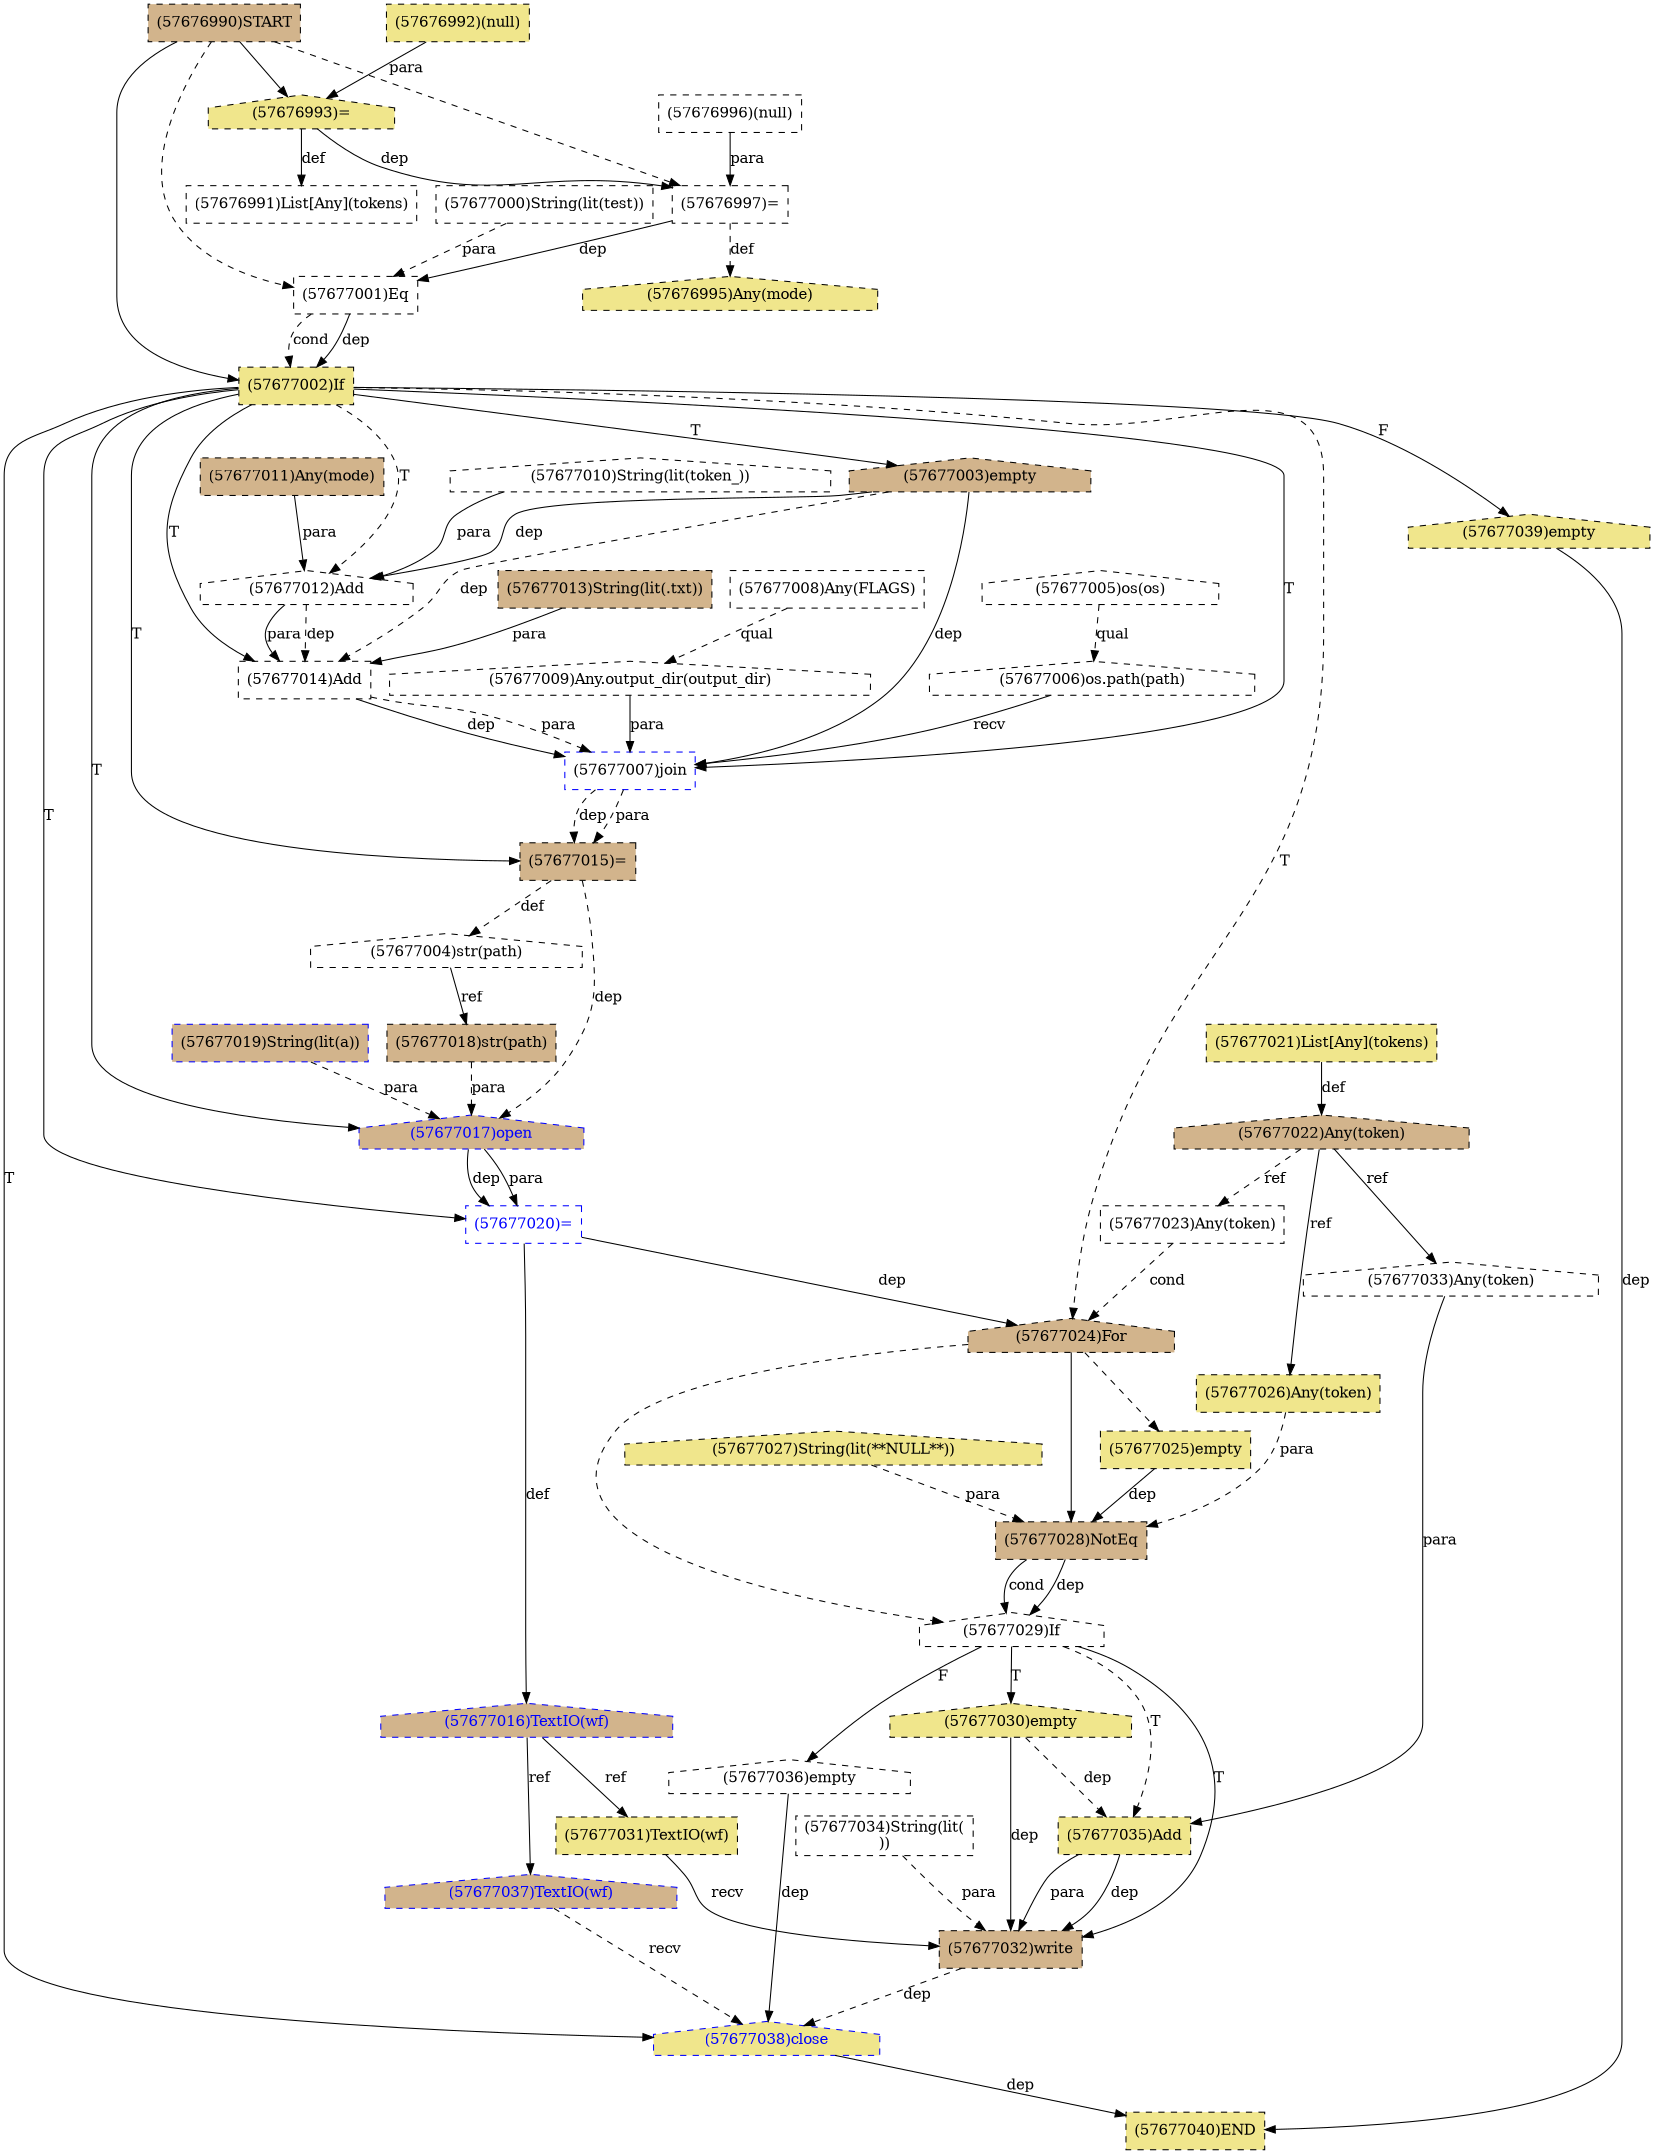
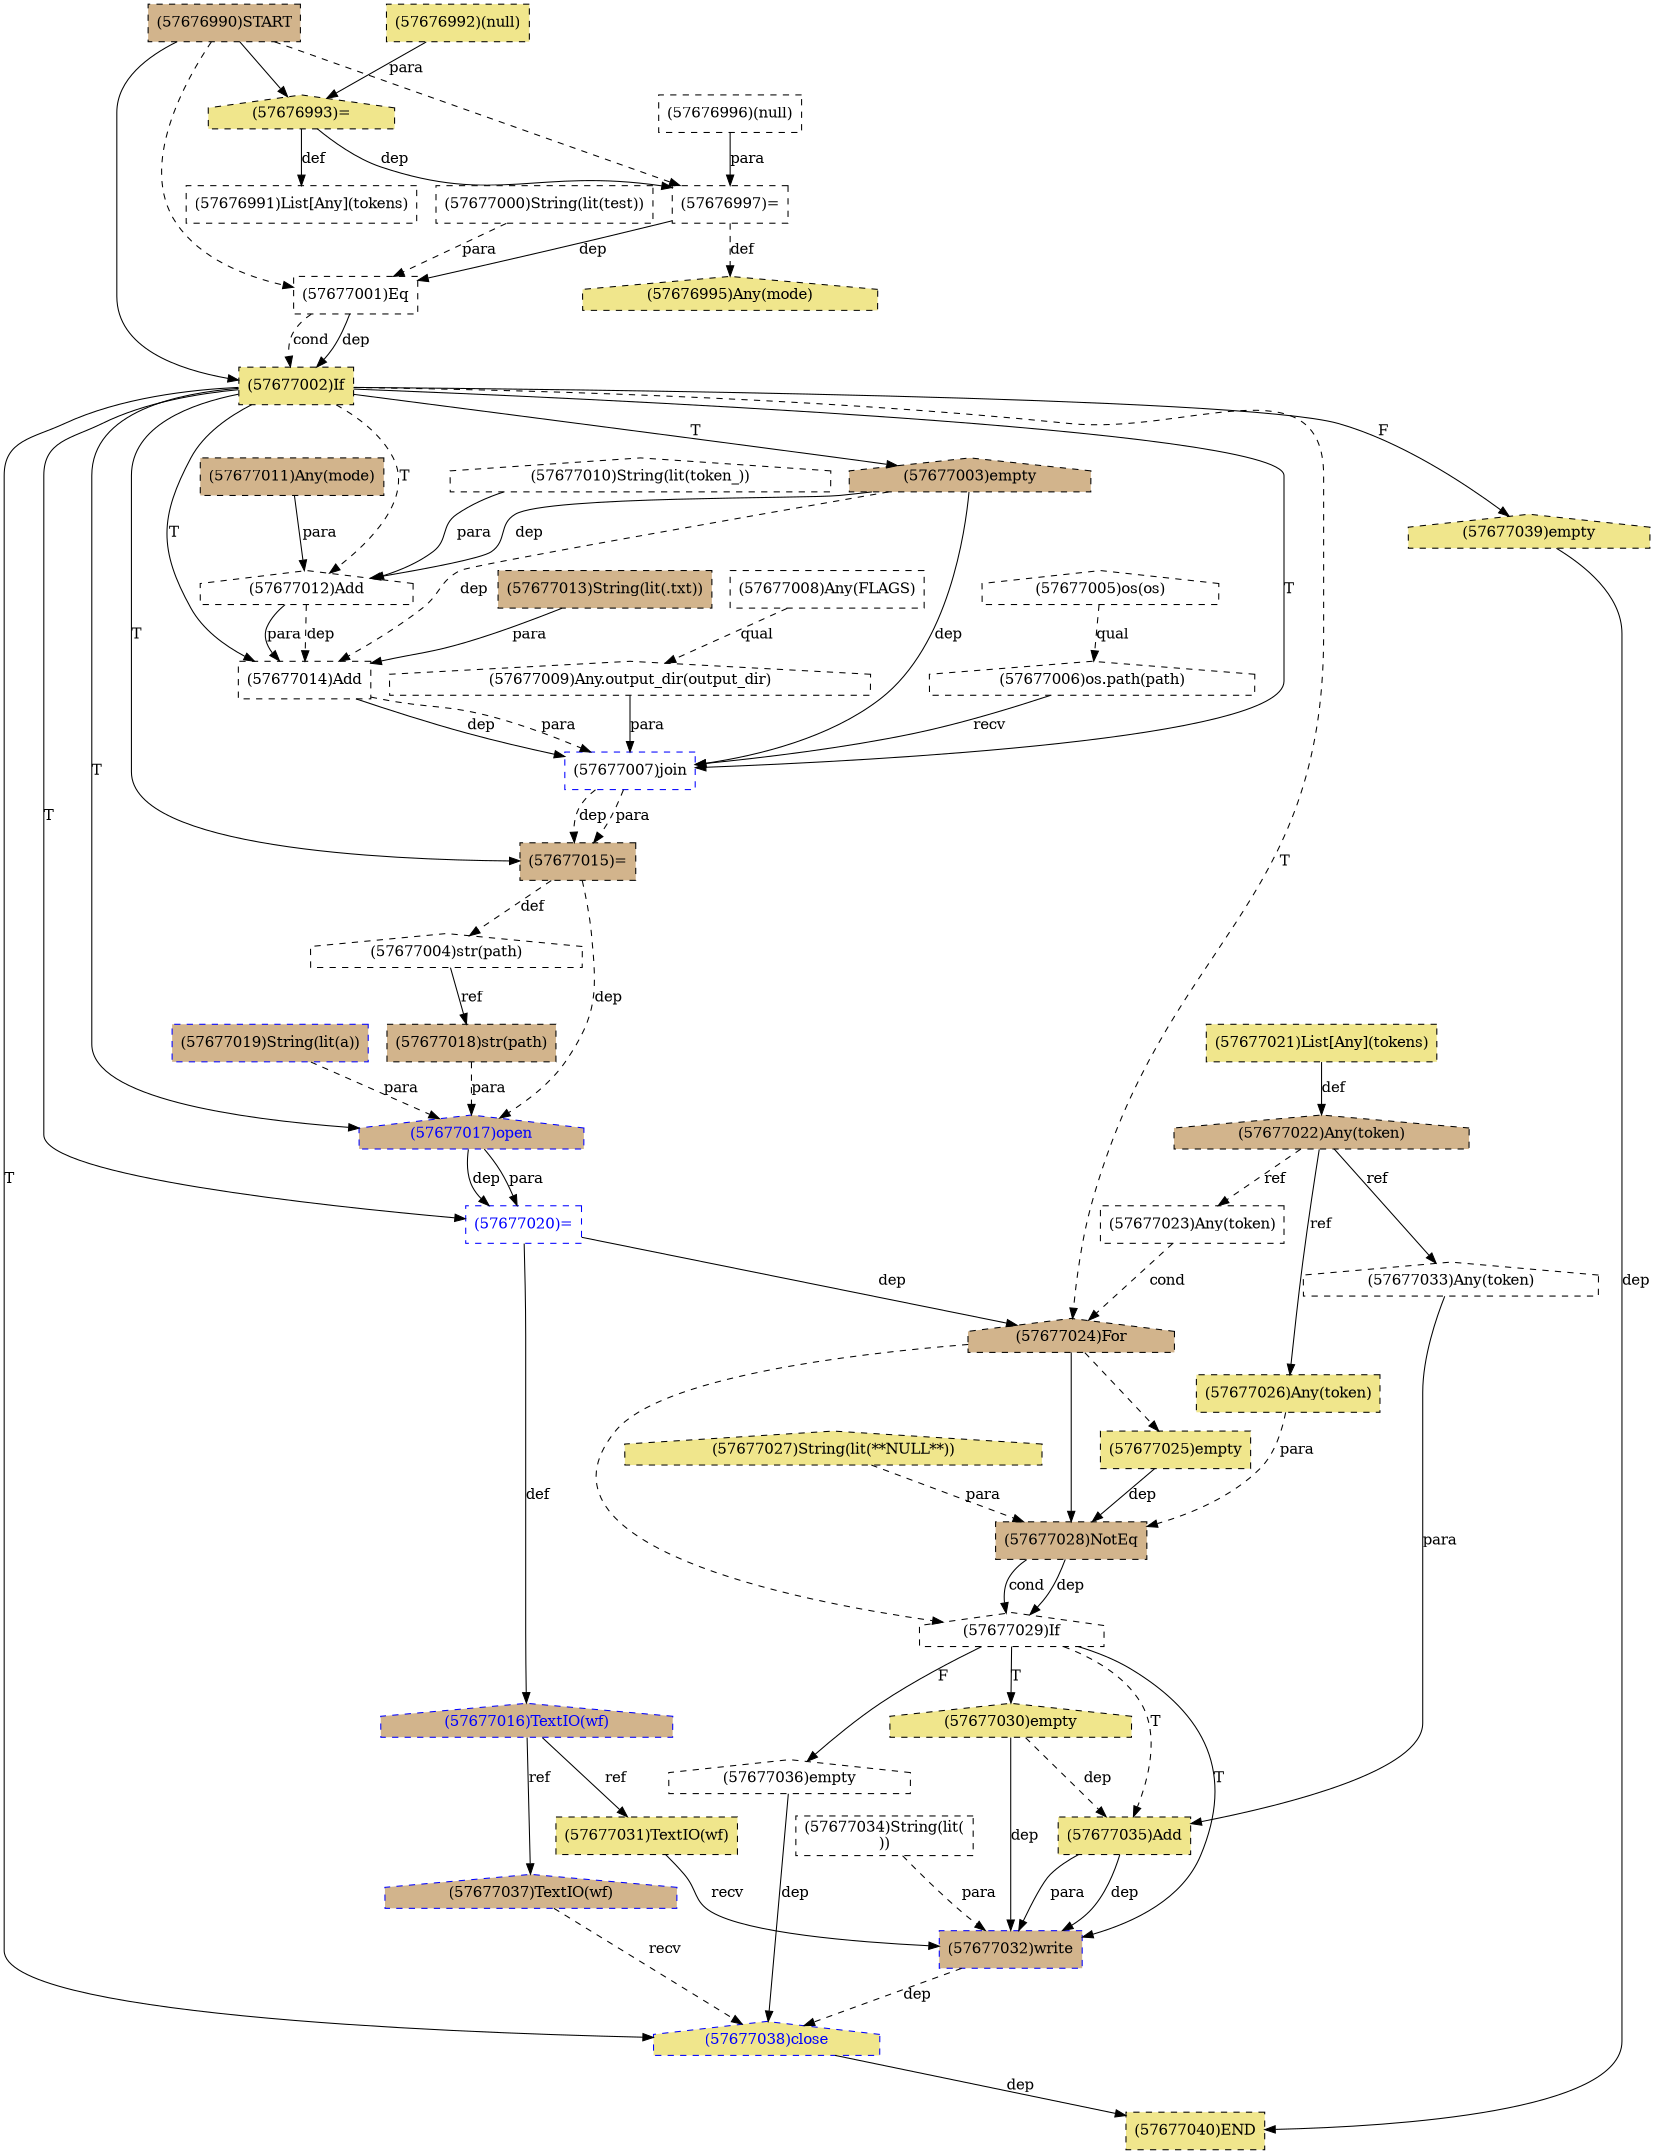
(531, 1893) -> (531, 1893)
(1011, 1949) -> (1011, 1949)
